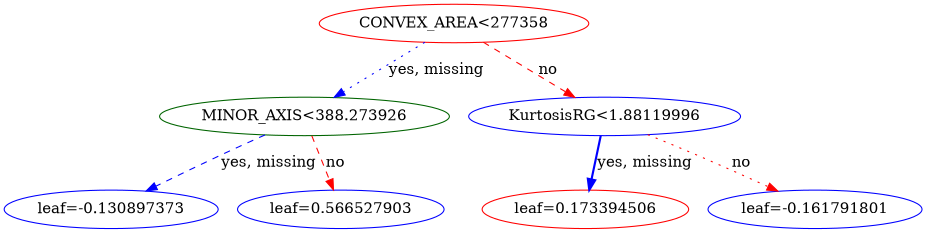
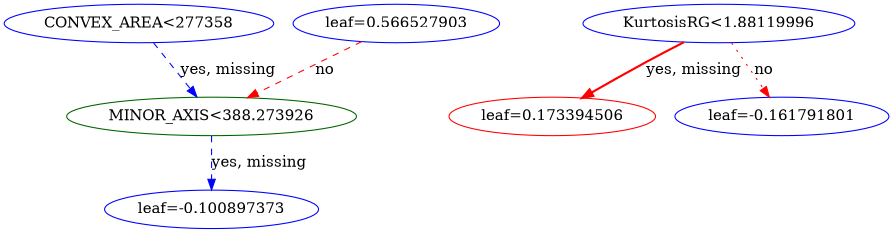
(454, 23) -> (139, 23)
(384, 67) -> (172, 66)
(524, 67) -> none
(321, 158) -> (309, 67)
(596, 158) -> (637, 67)
(111, 209) -> (212, 209)
